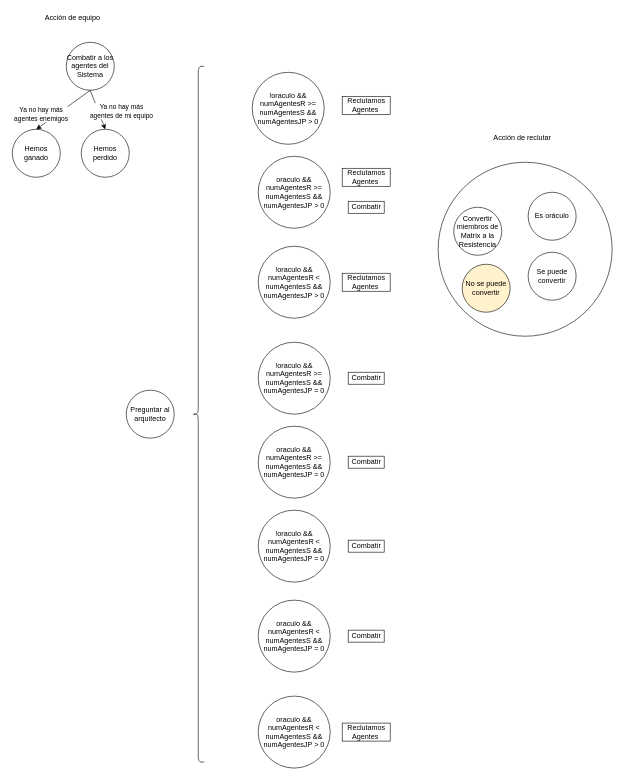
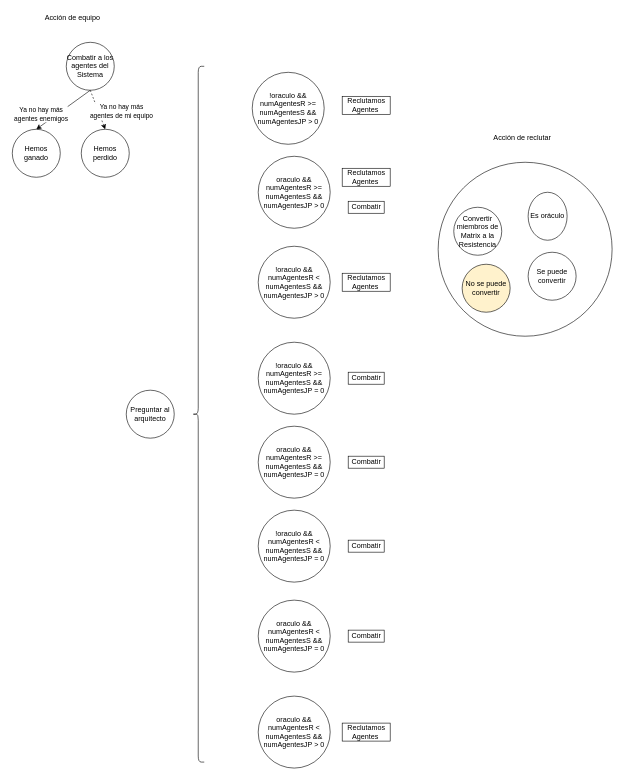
(93, 98) -> (93, 98)
(552, 216) -> (548, 216)
